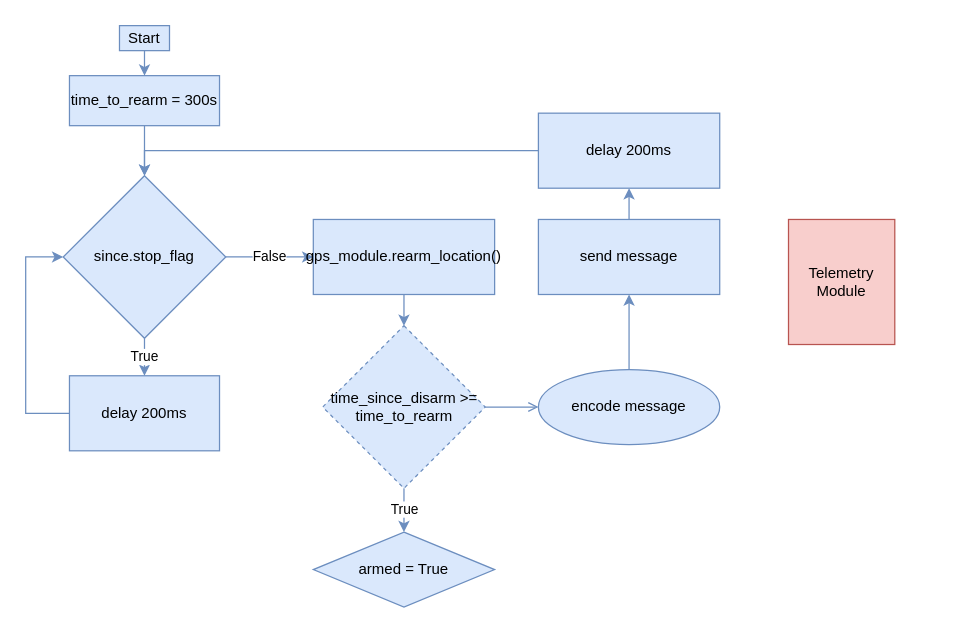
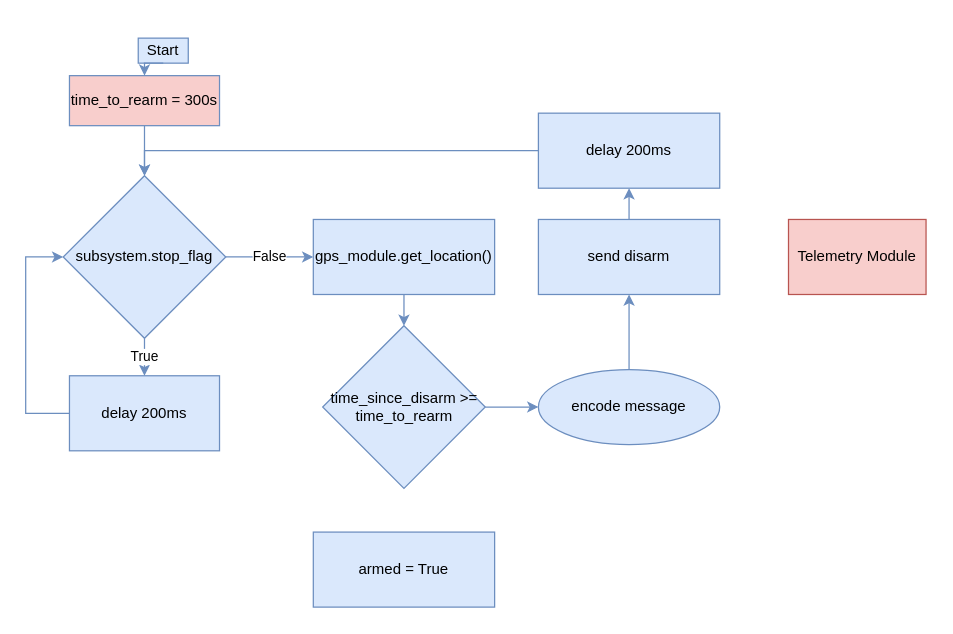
(144, 38) -> (163, 51)
(144, 101) -> (144, 101)
(144, 257) -> (144, 257)
(404, 257) -> (404, 257)
(629, 257) -> (629, 257)
(841, 282) -> (857, 257)
(404, 407) -> (404, 407)
(530, 407) -> (528, 407)
(404, 508) -> none
(404, 569) -> (404, 569)
